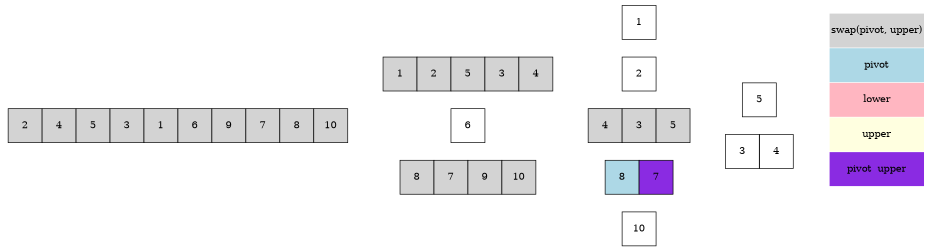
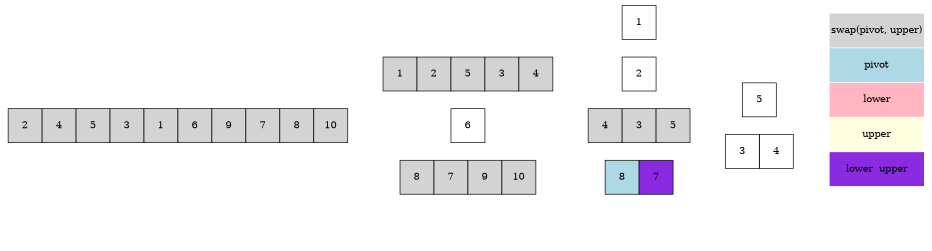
(877, 169) -> (877, 169)
(639, 229) -> none
